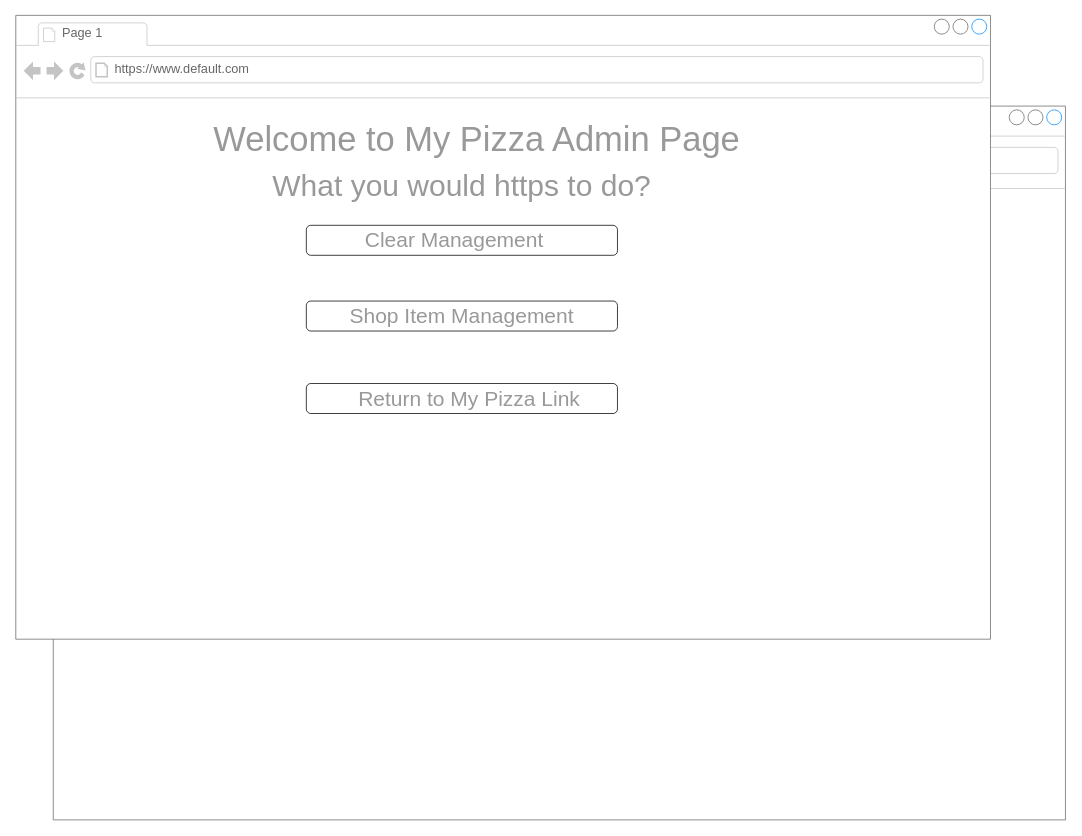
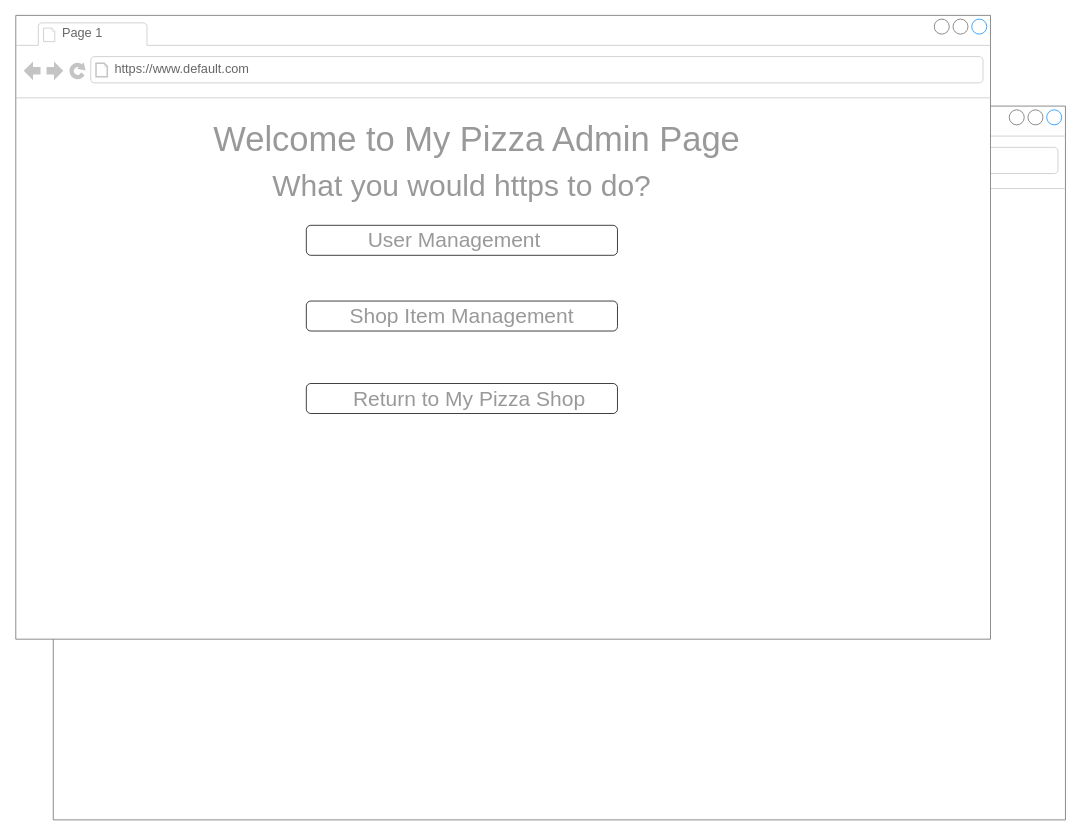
(454, 240) -> (454, 240)
(469, 399) -> (469, 399)
